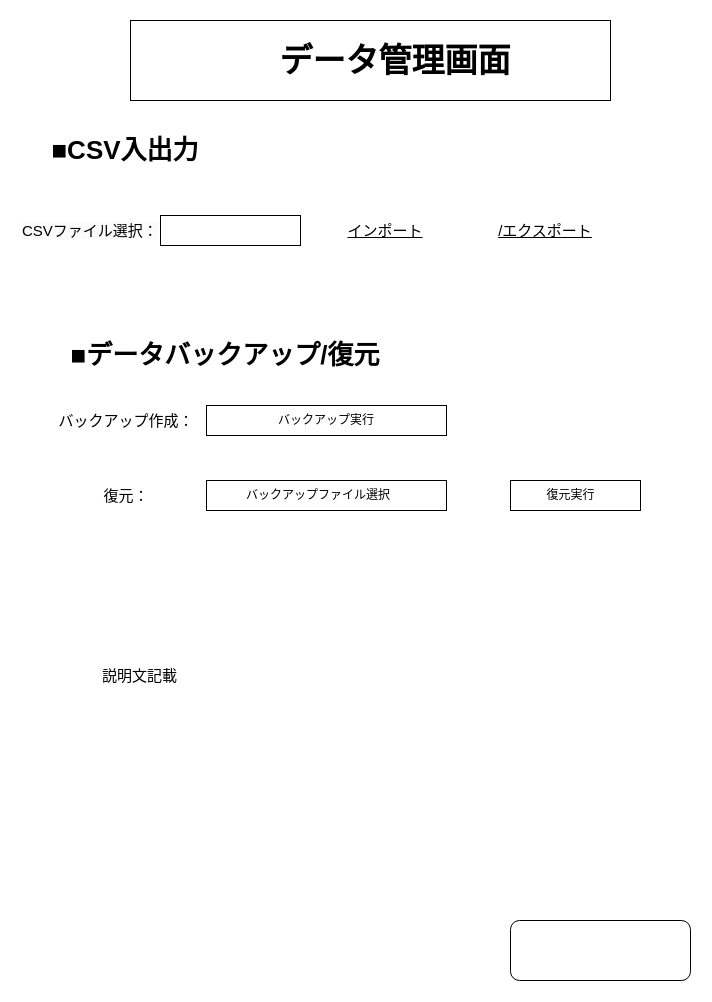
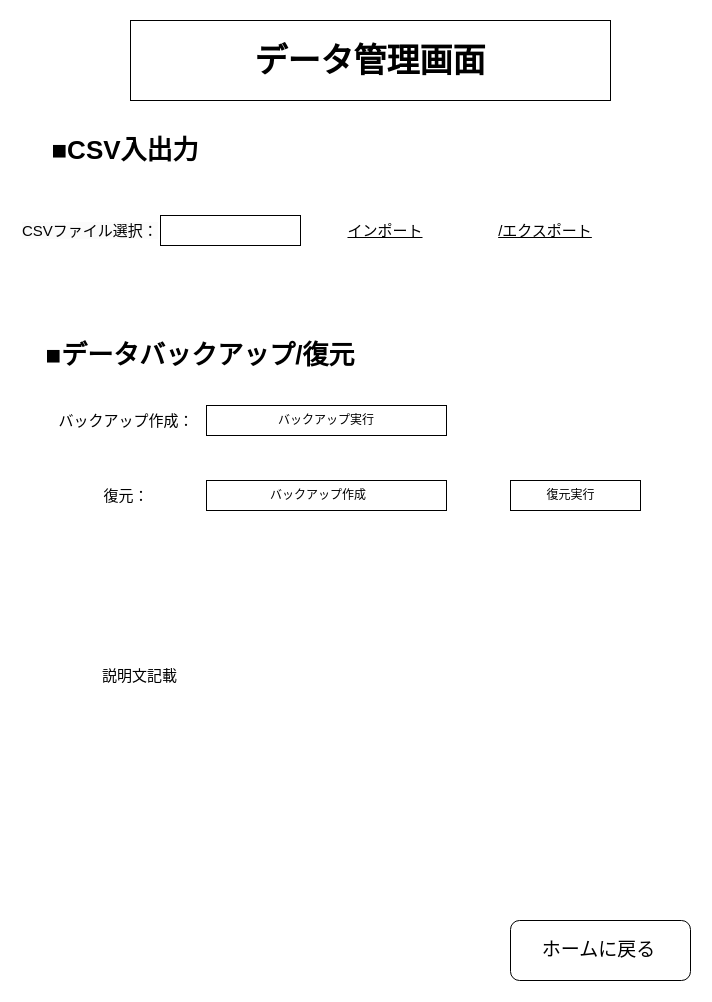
(396, 61) -> (371, 61)
(226, 356) -> (201, 356)
(319, 496) -> (319, 496)
none -> (599, 951)
